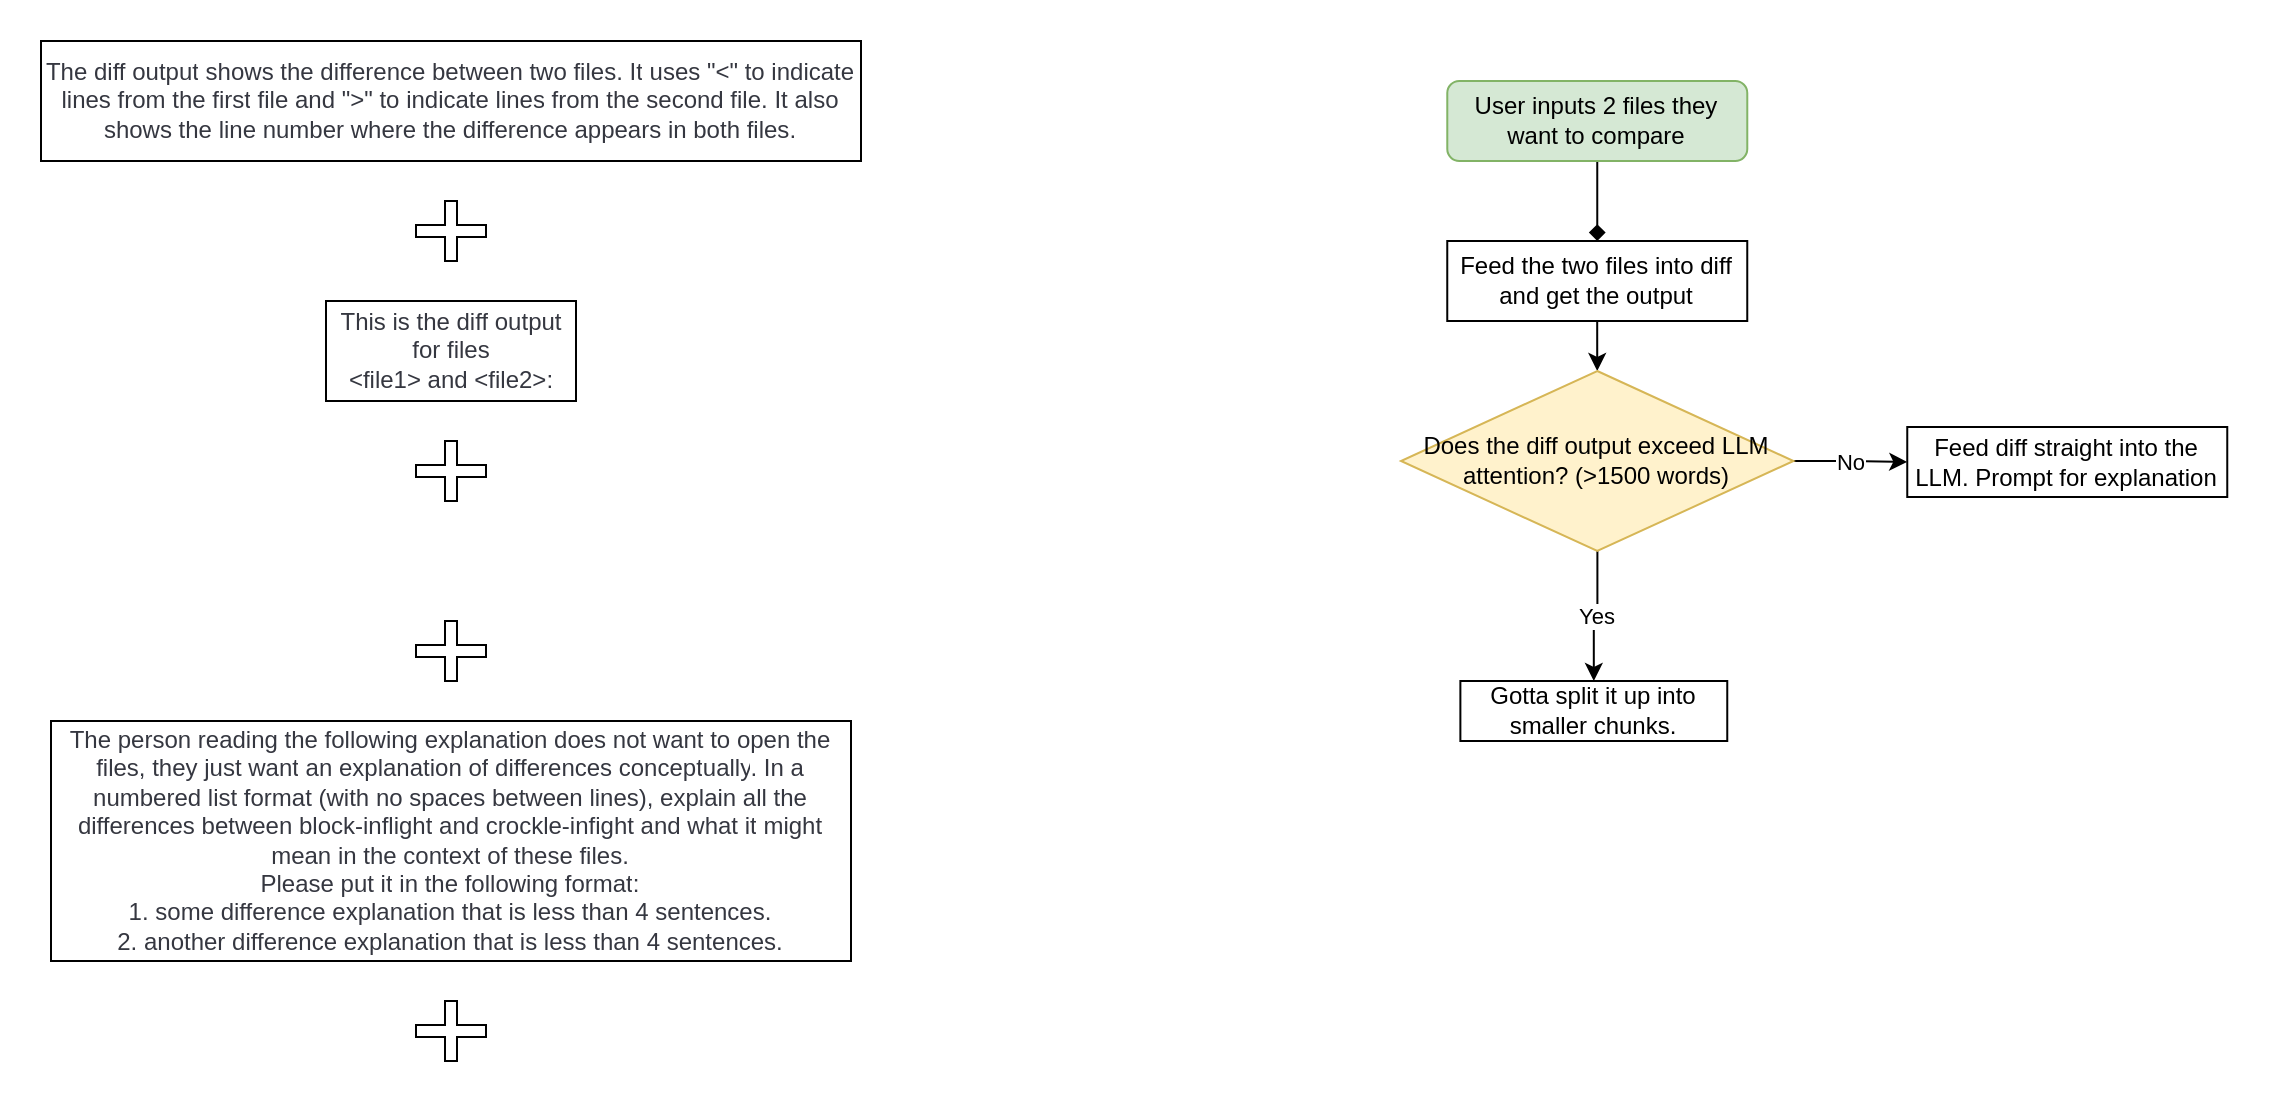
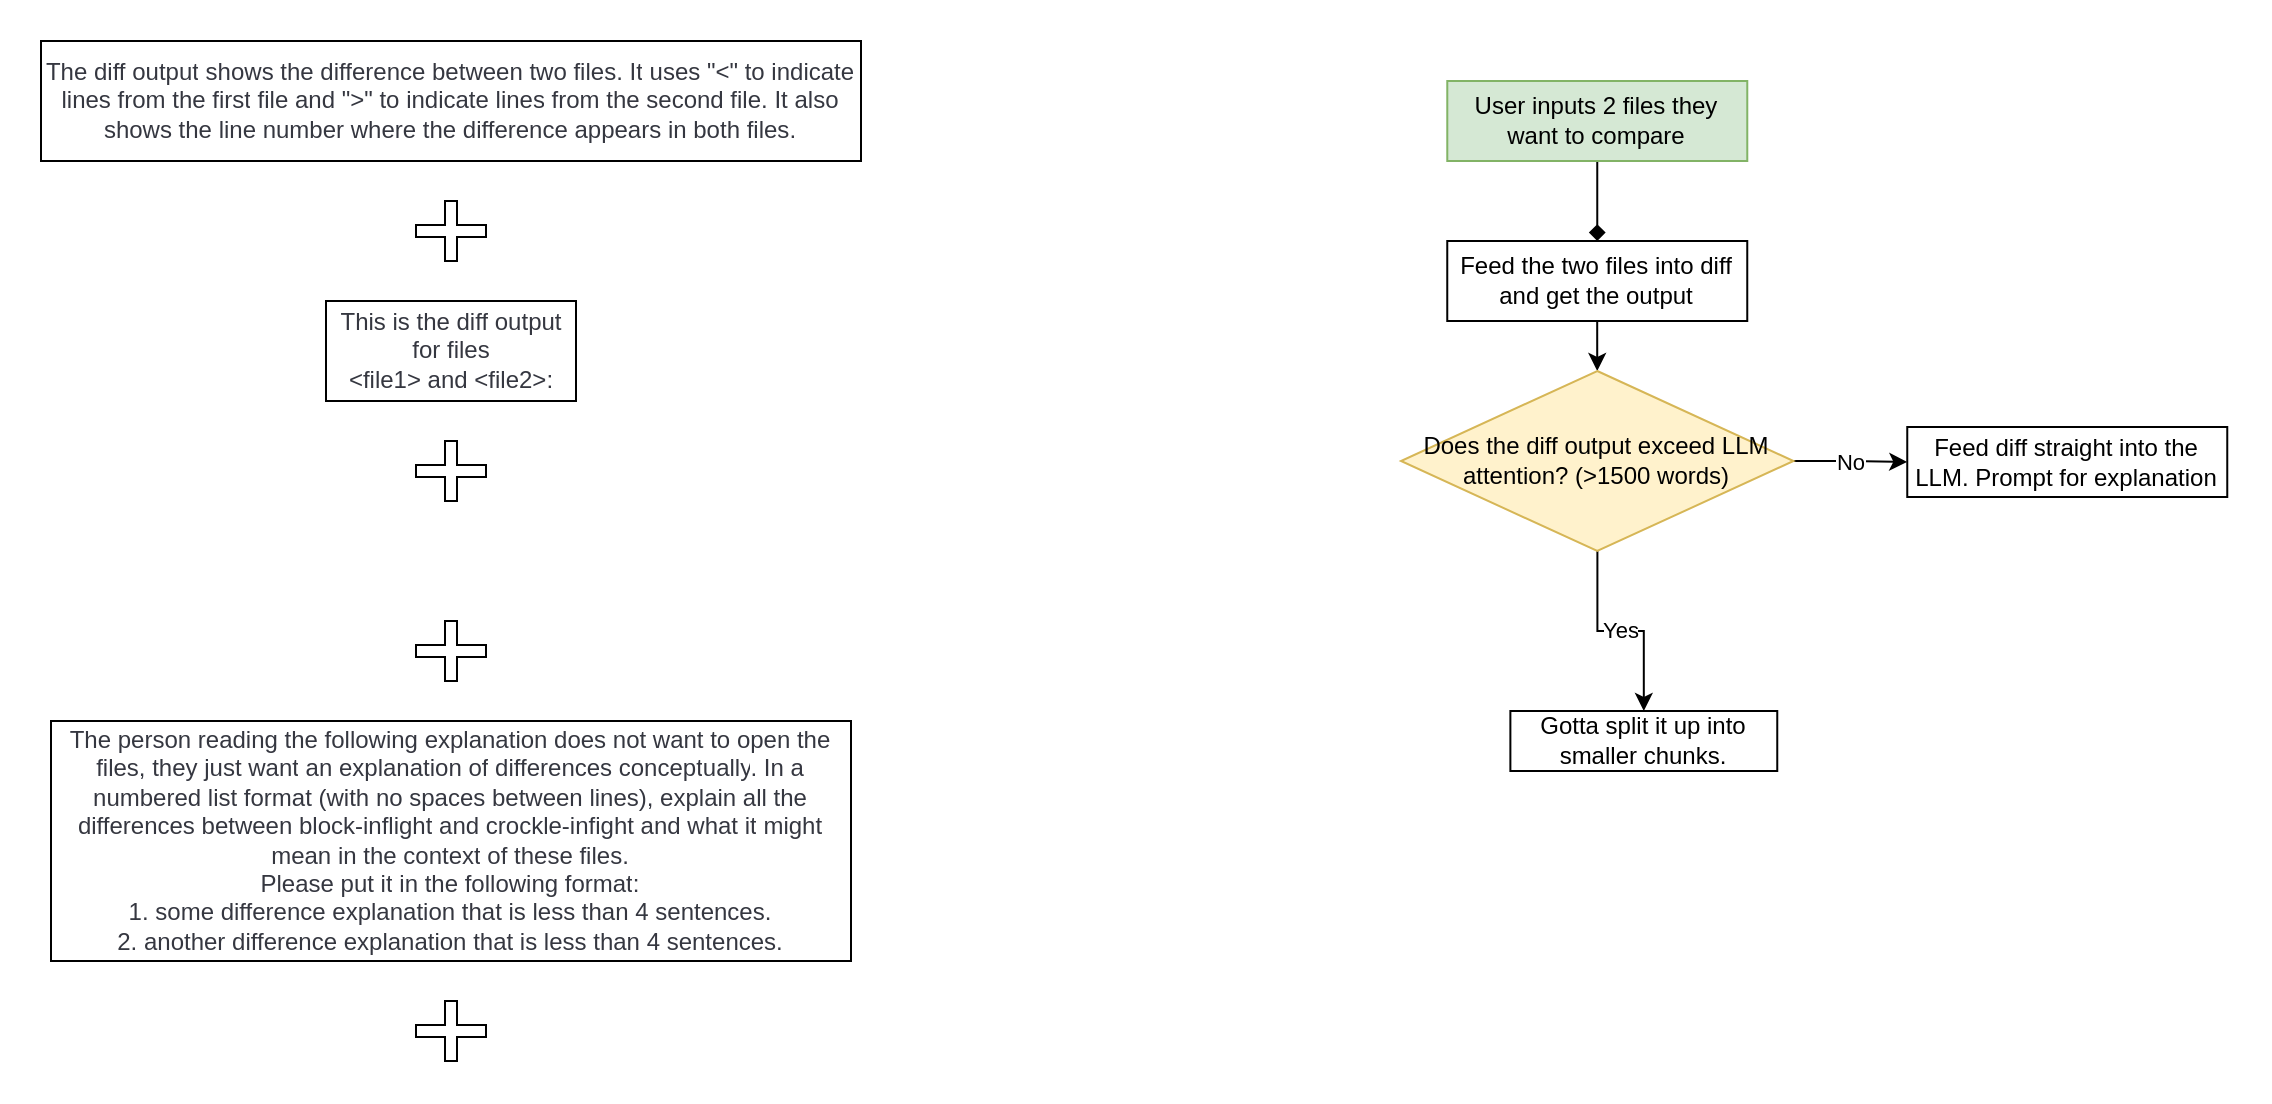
(1597, 121) -> (1597, 121)
(1594, 711) -> (1644, 741)
